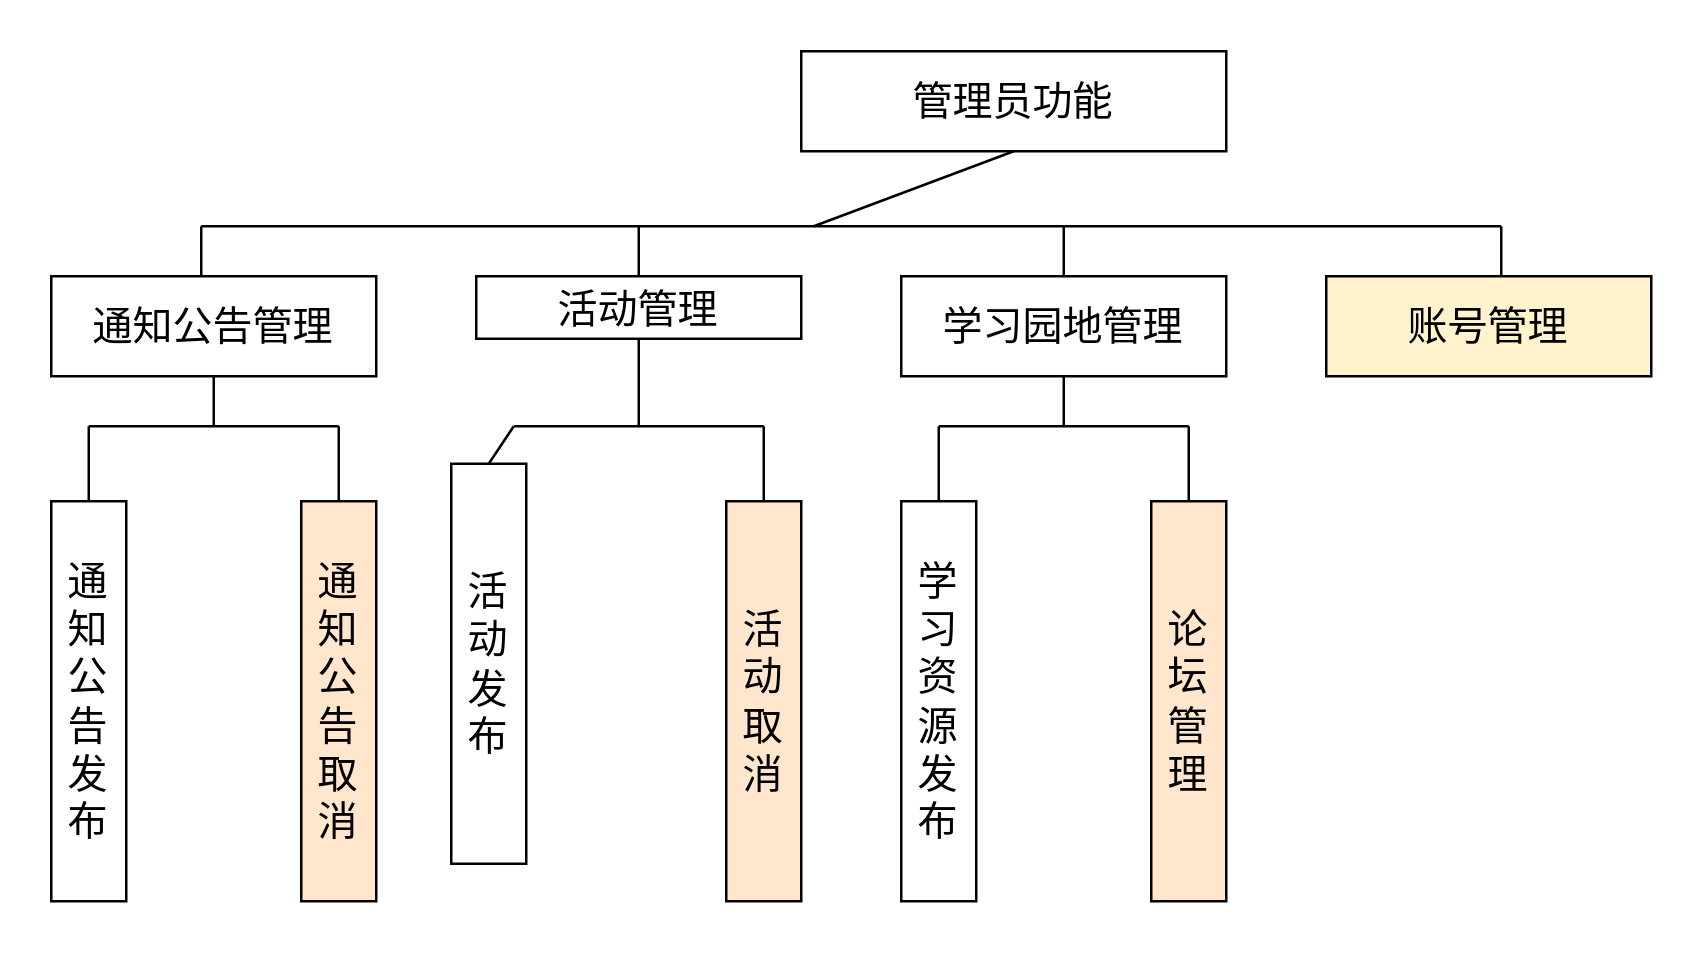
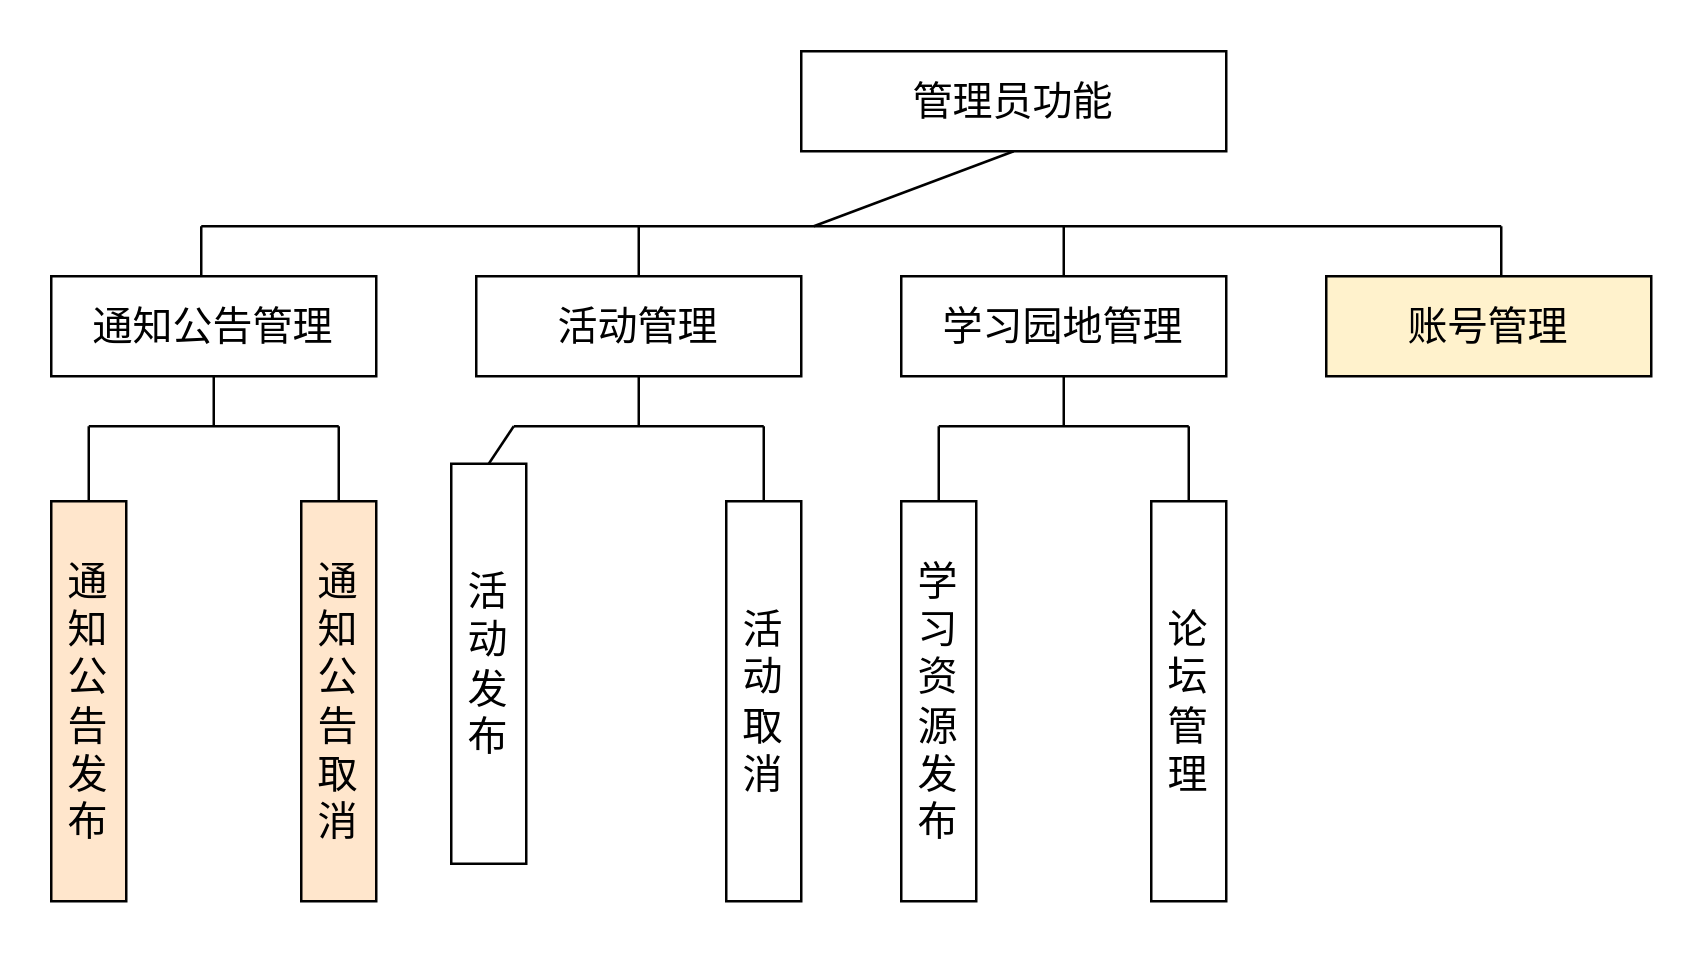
(639, 308) -> (639, 326)
(89, 701) -> (89, 701)
(764, 701) -> (764, 701)
(1189, 701) -> (1189, 701)
